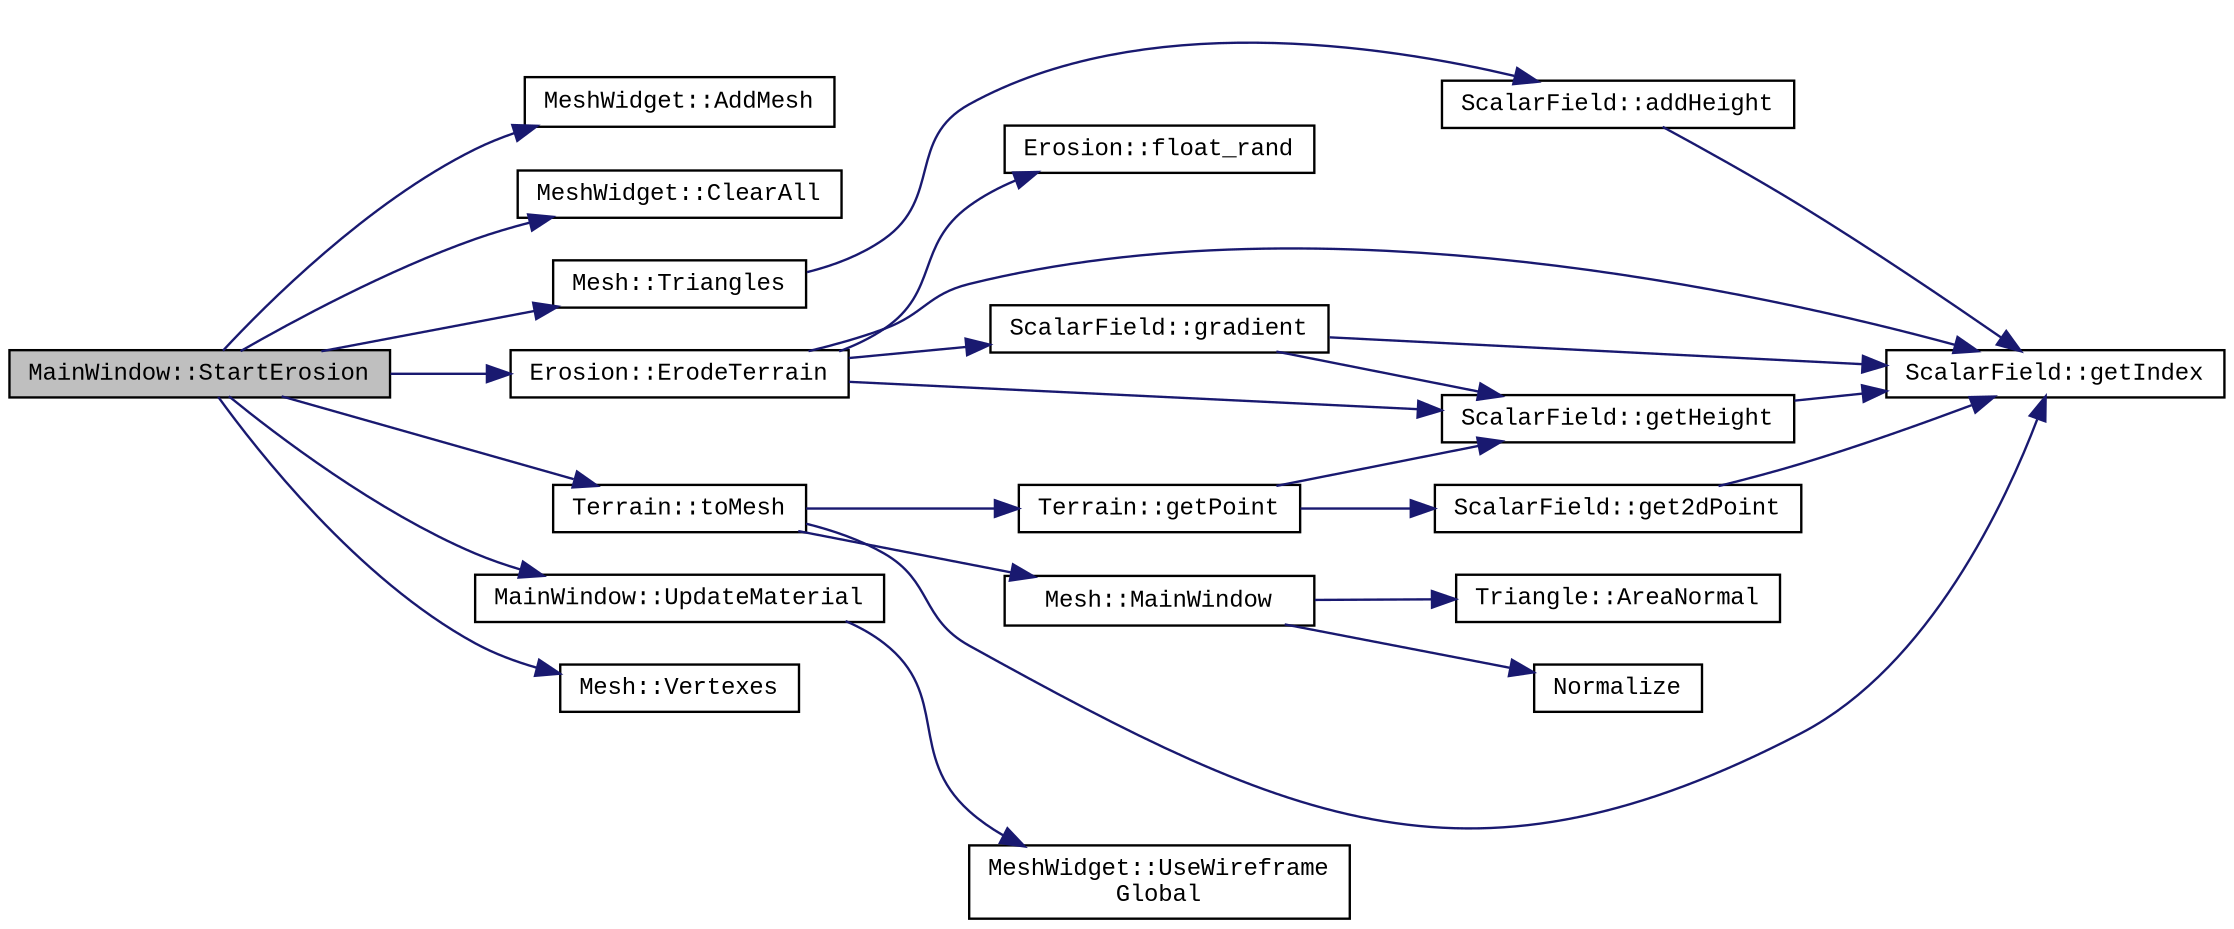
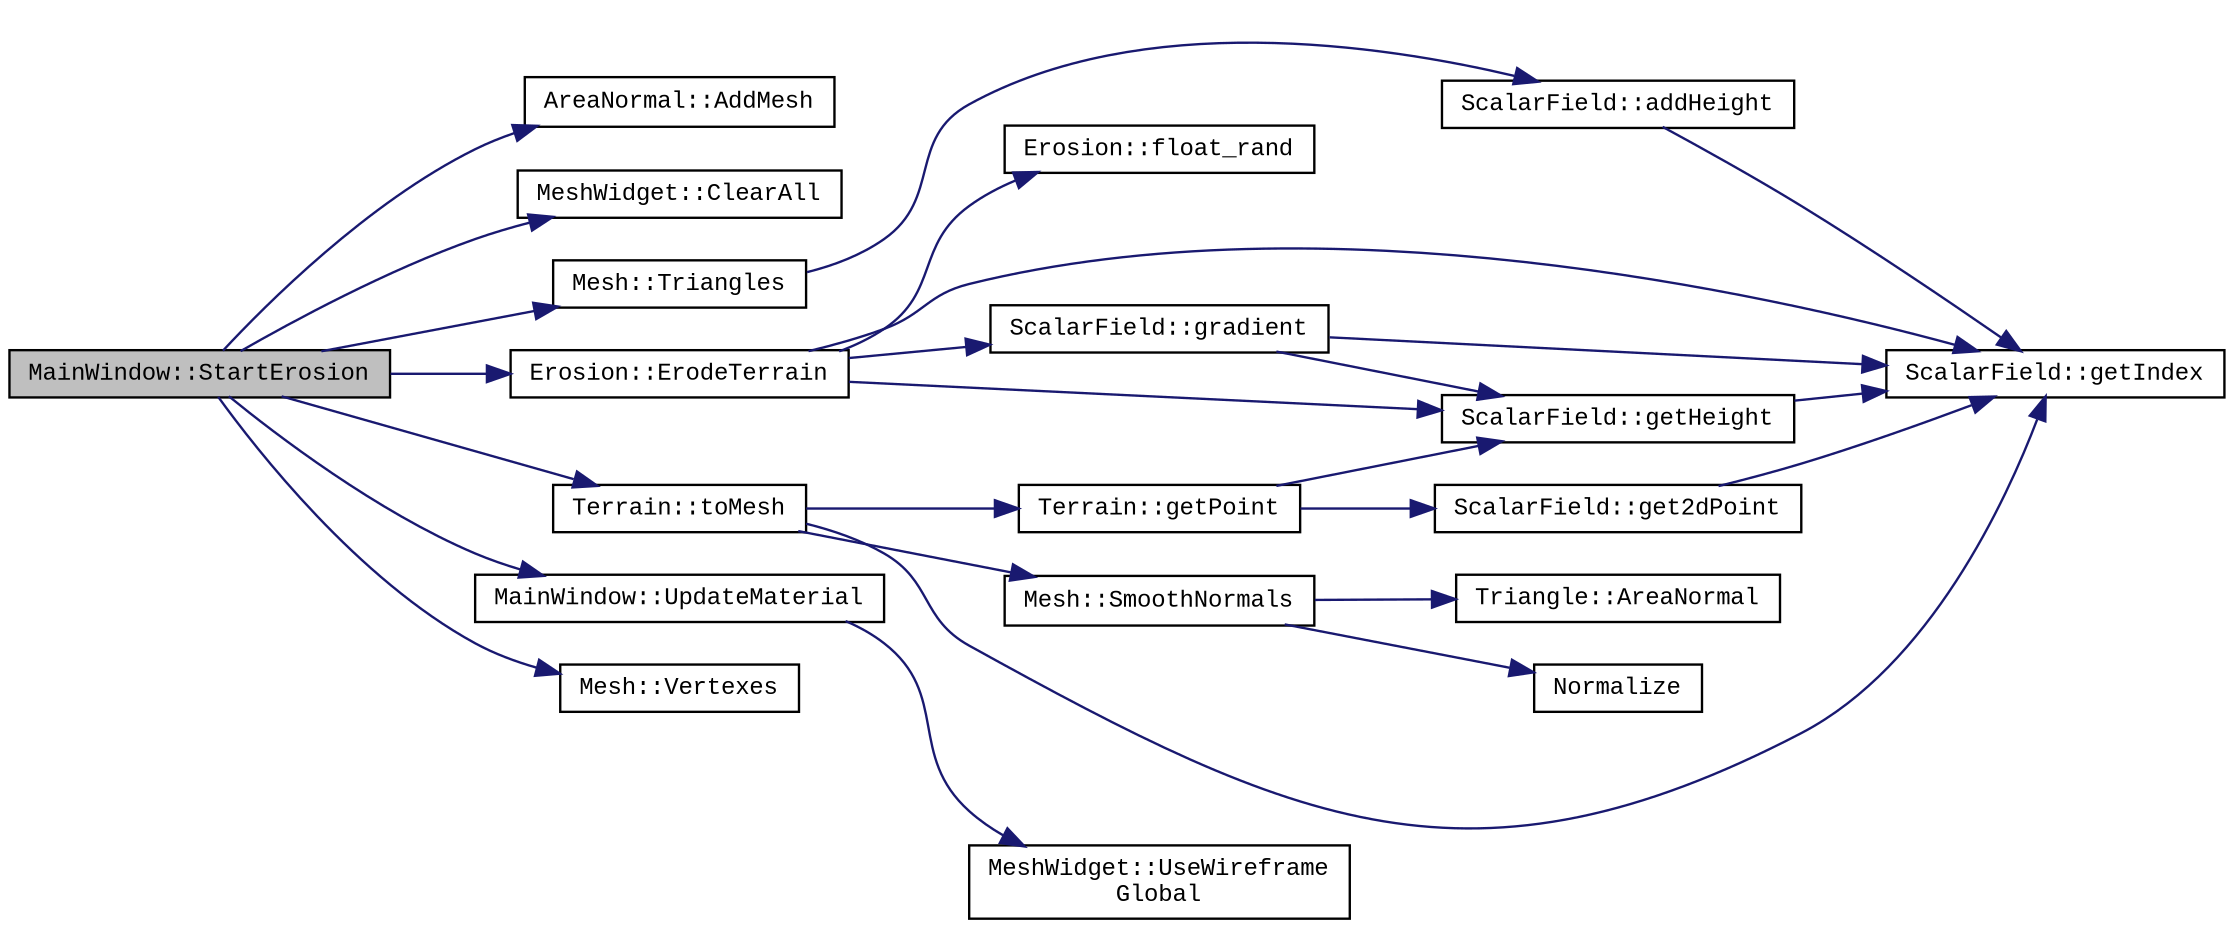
(680, 102) -> (680, 102)
(1159, 601) -> (1159, 601)
